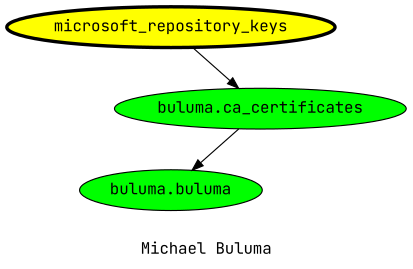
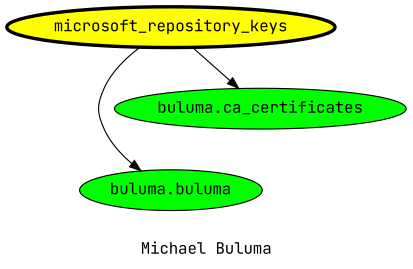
(220, 146) -> (99, 104)
